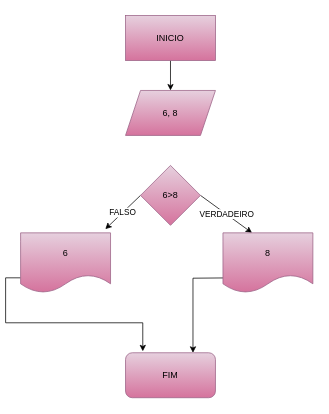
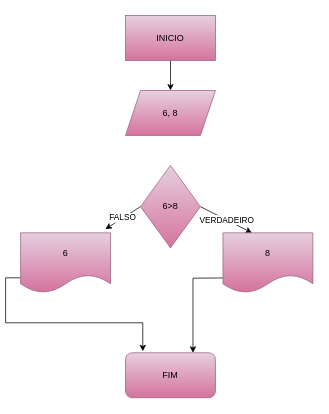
(171, 195) -> (171, 207)
